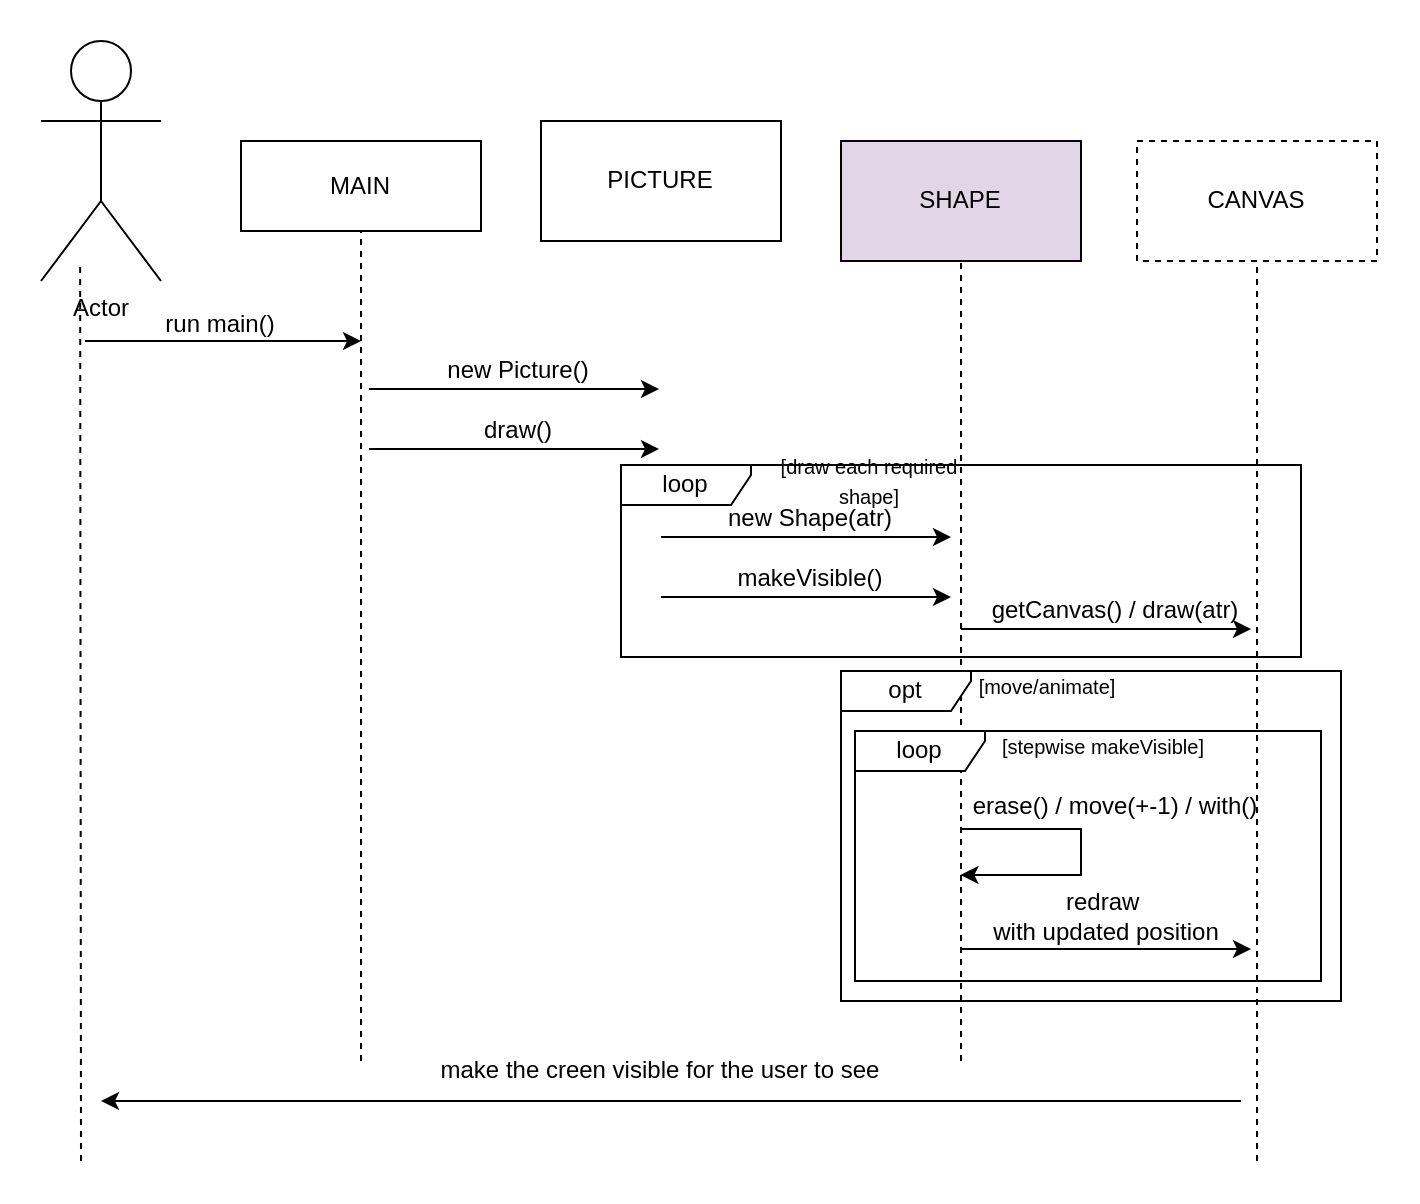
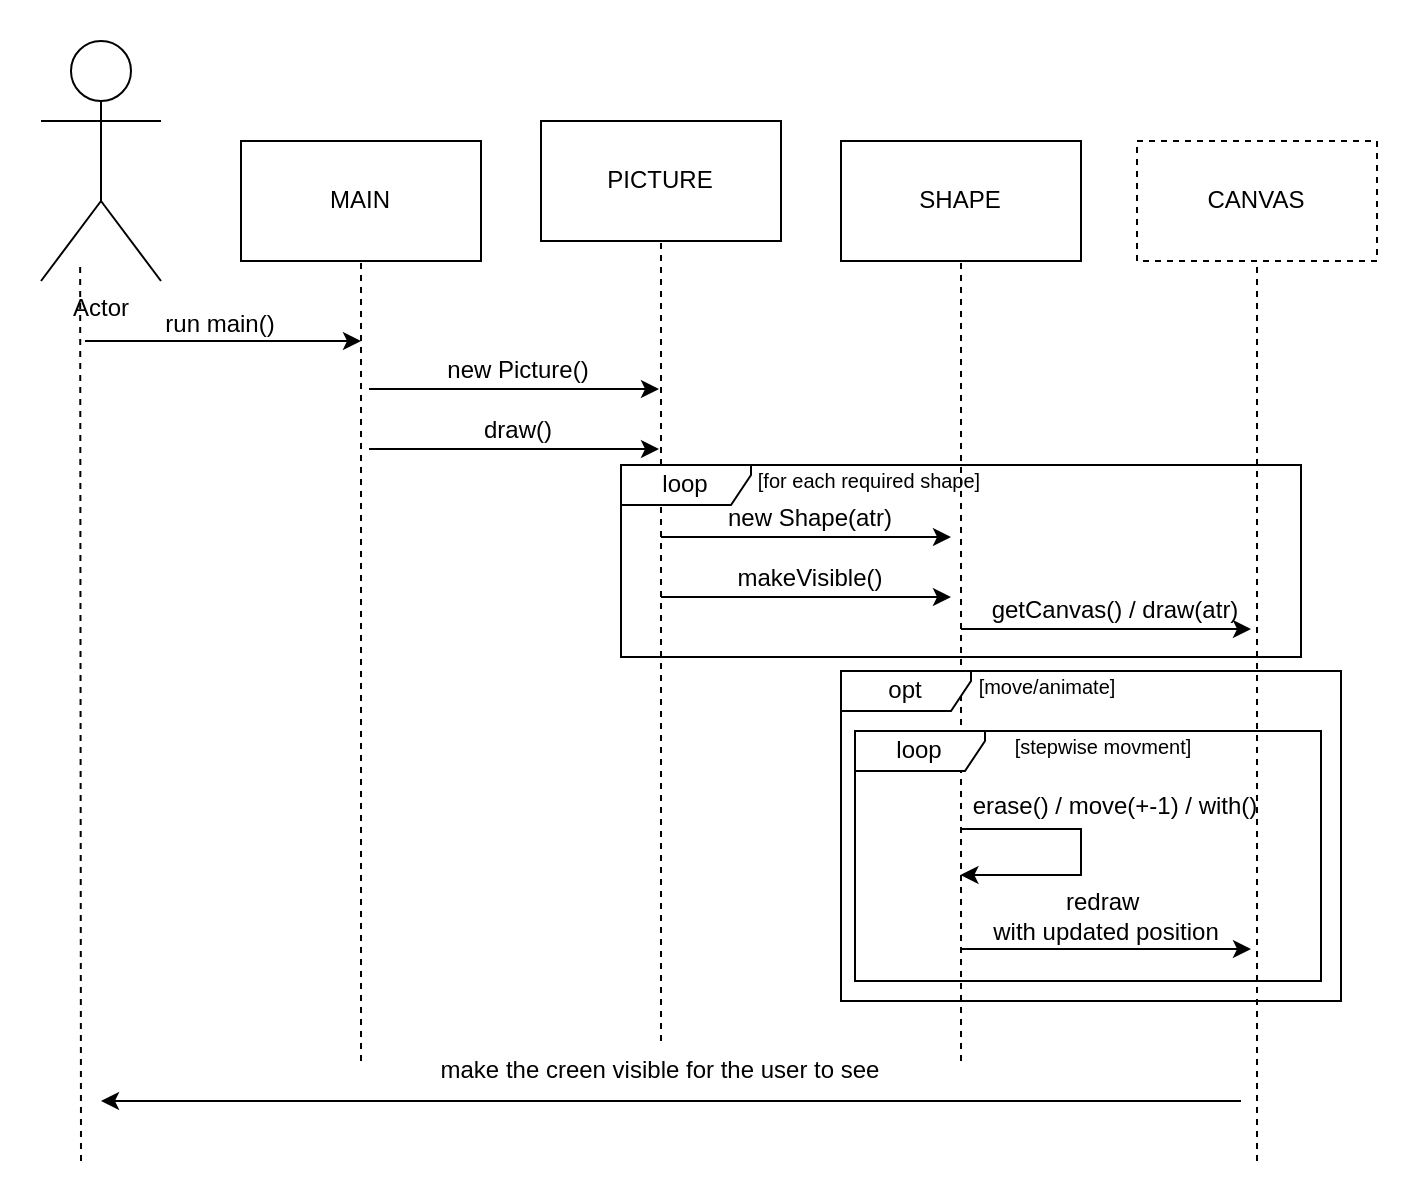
(361, 186) -> (361, 201)
(961, 201) -> (961, 201)
(870, 481) -> (870, 481)
(1104, 747) -> (1104, 747)
none -> (661, 850)
